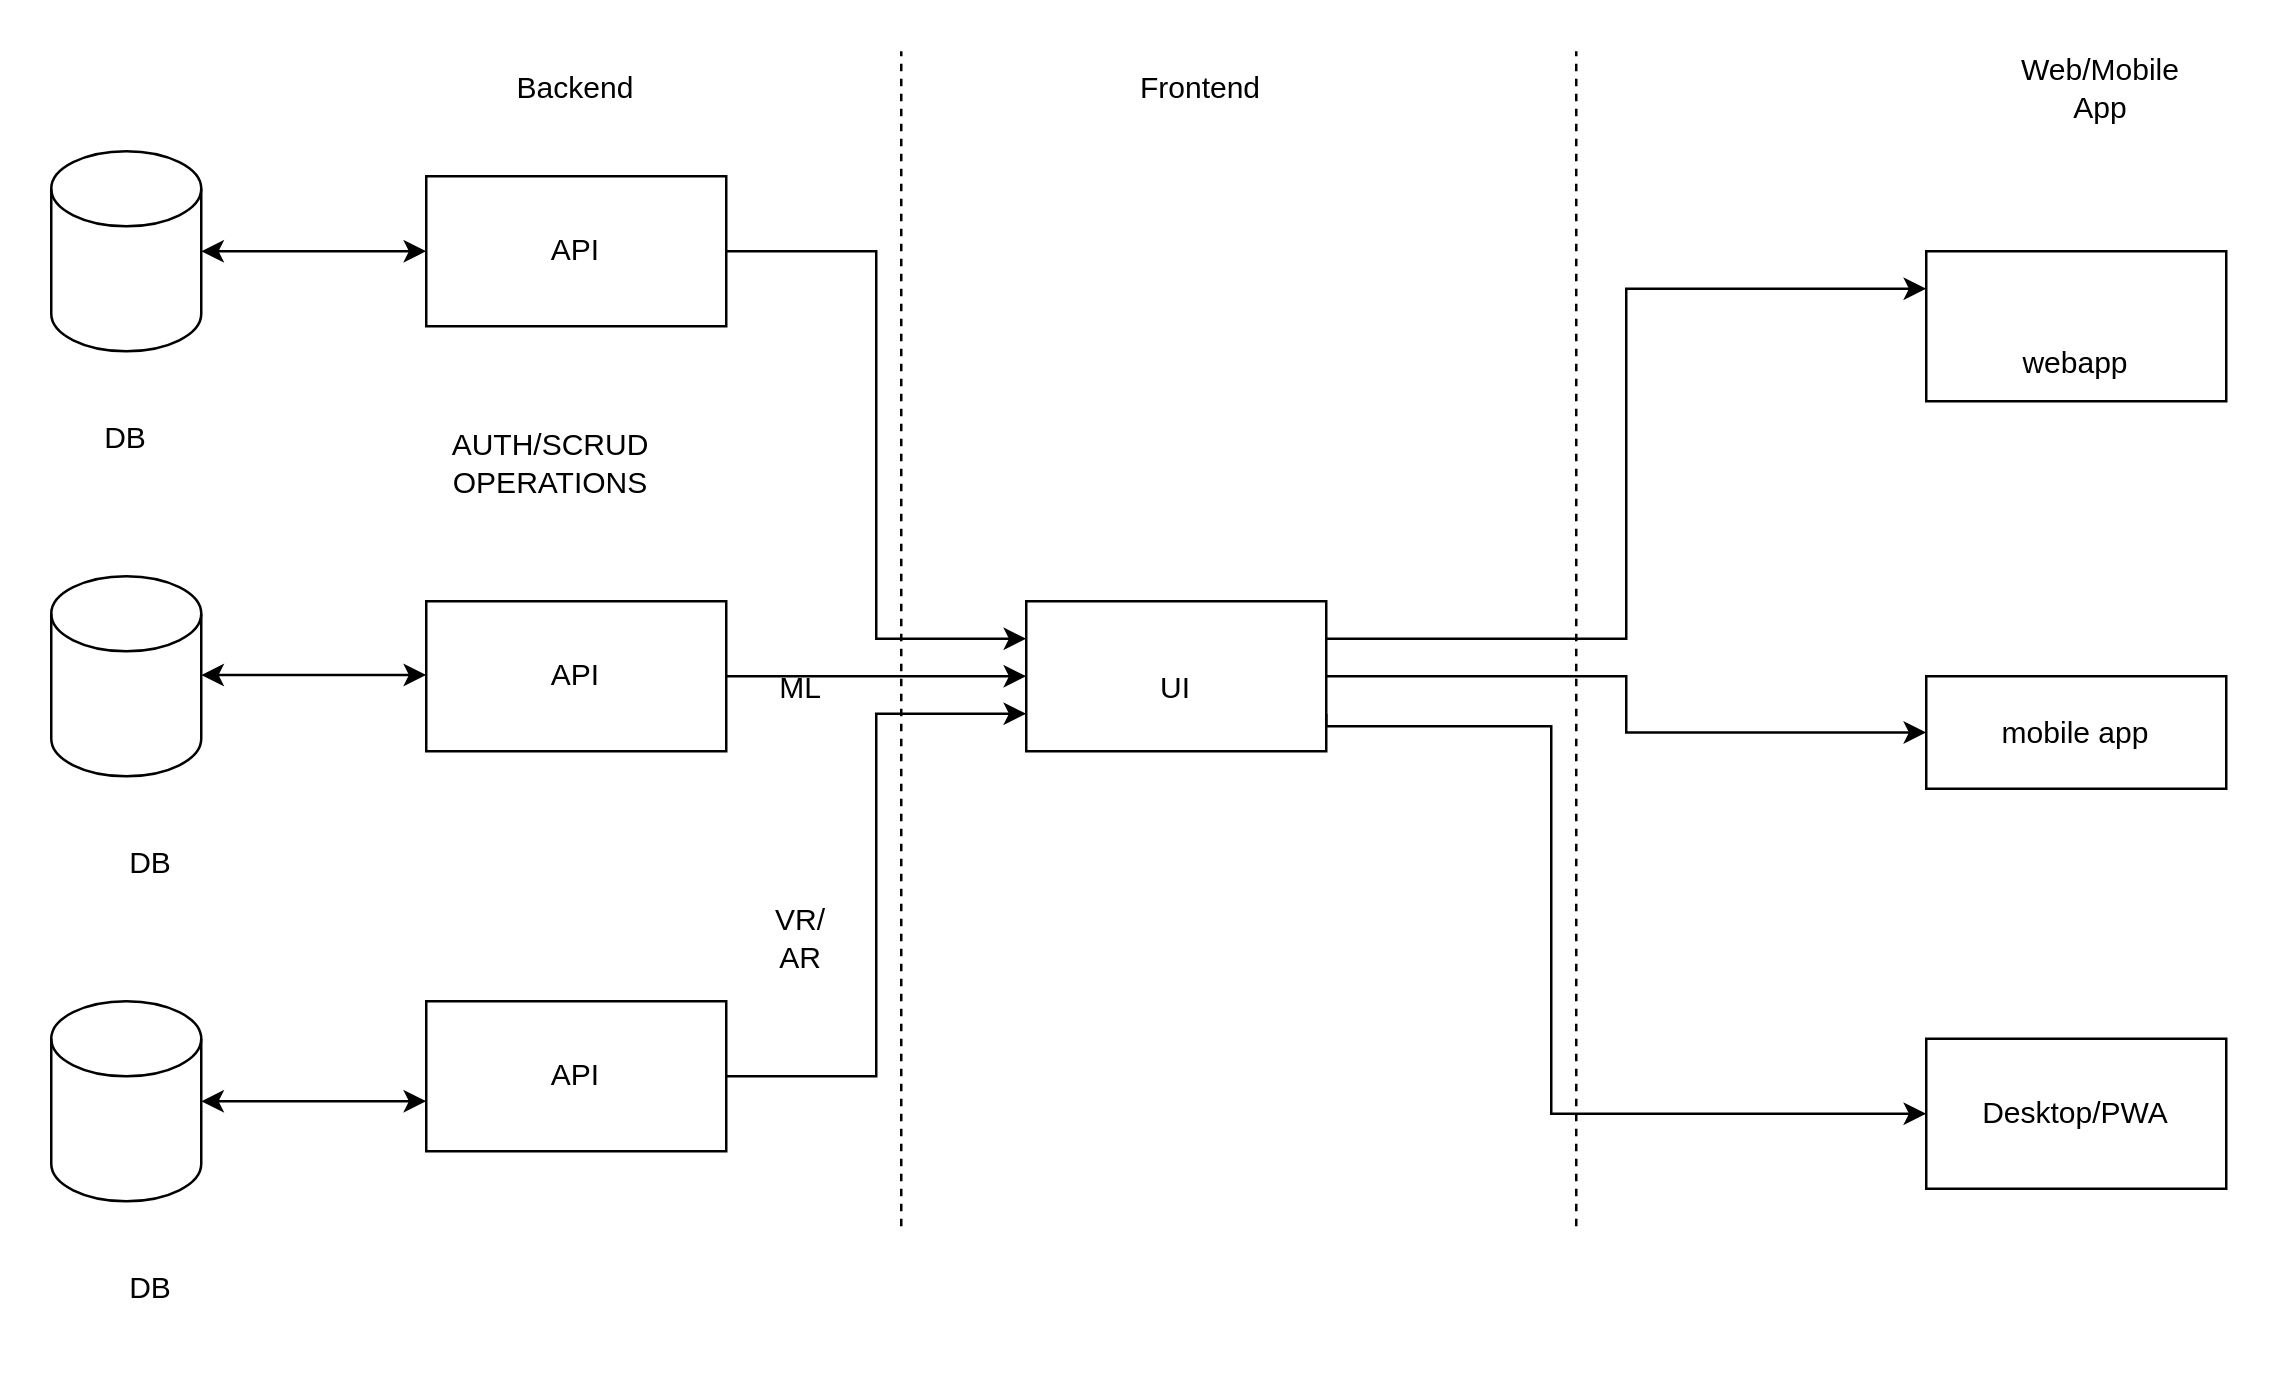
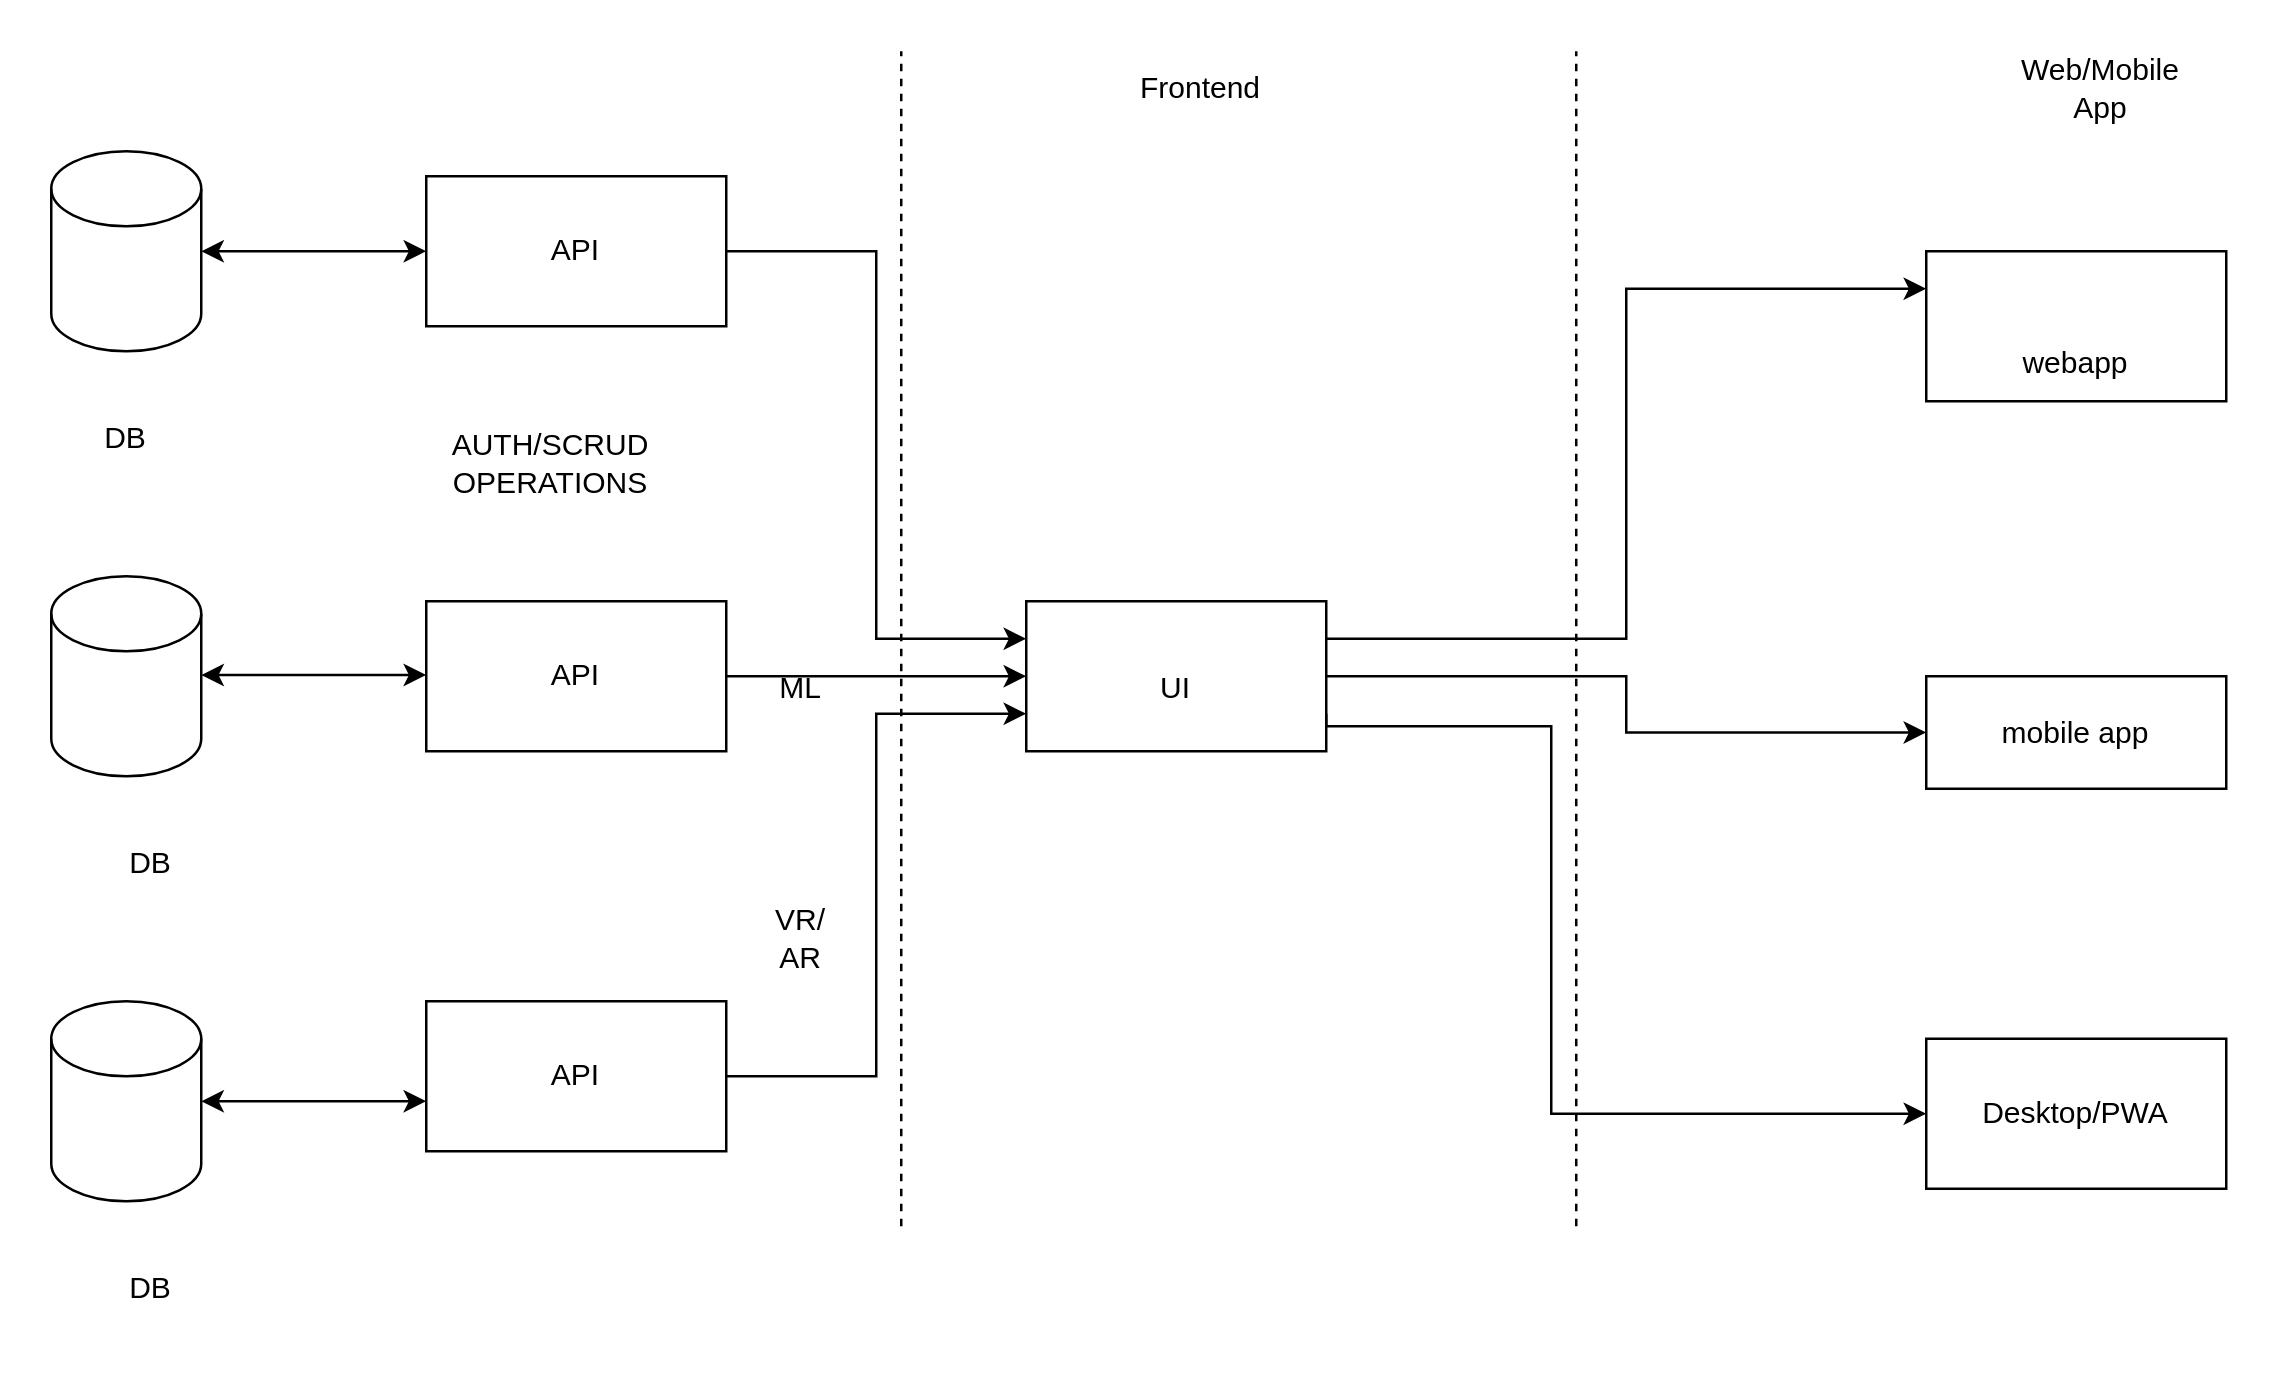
(576, 89) -> none
